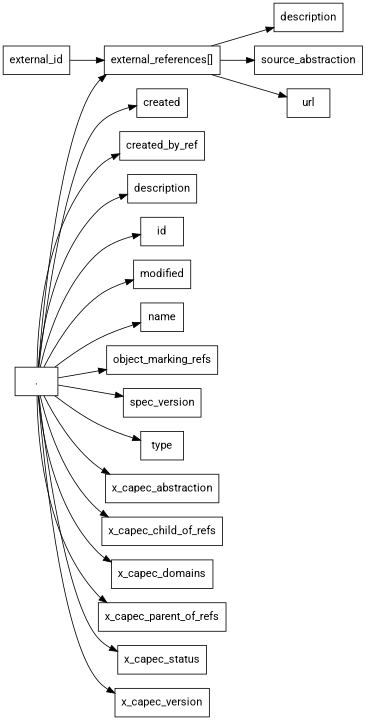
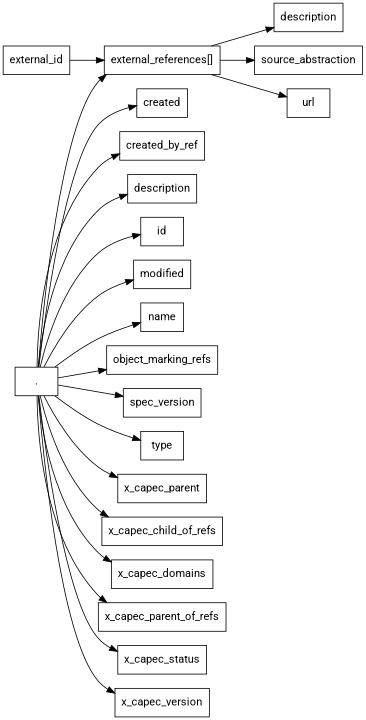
(162, 489) -> (162, 489)
